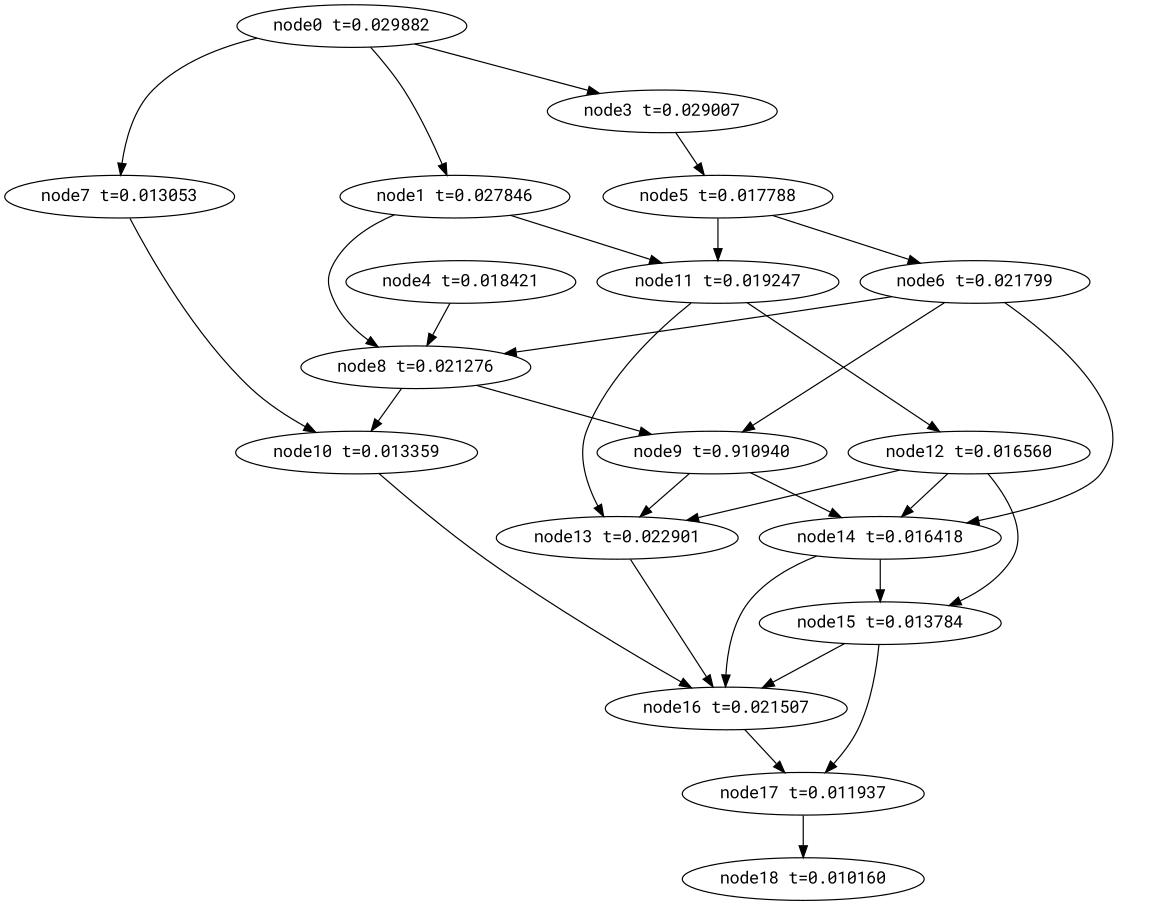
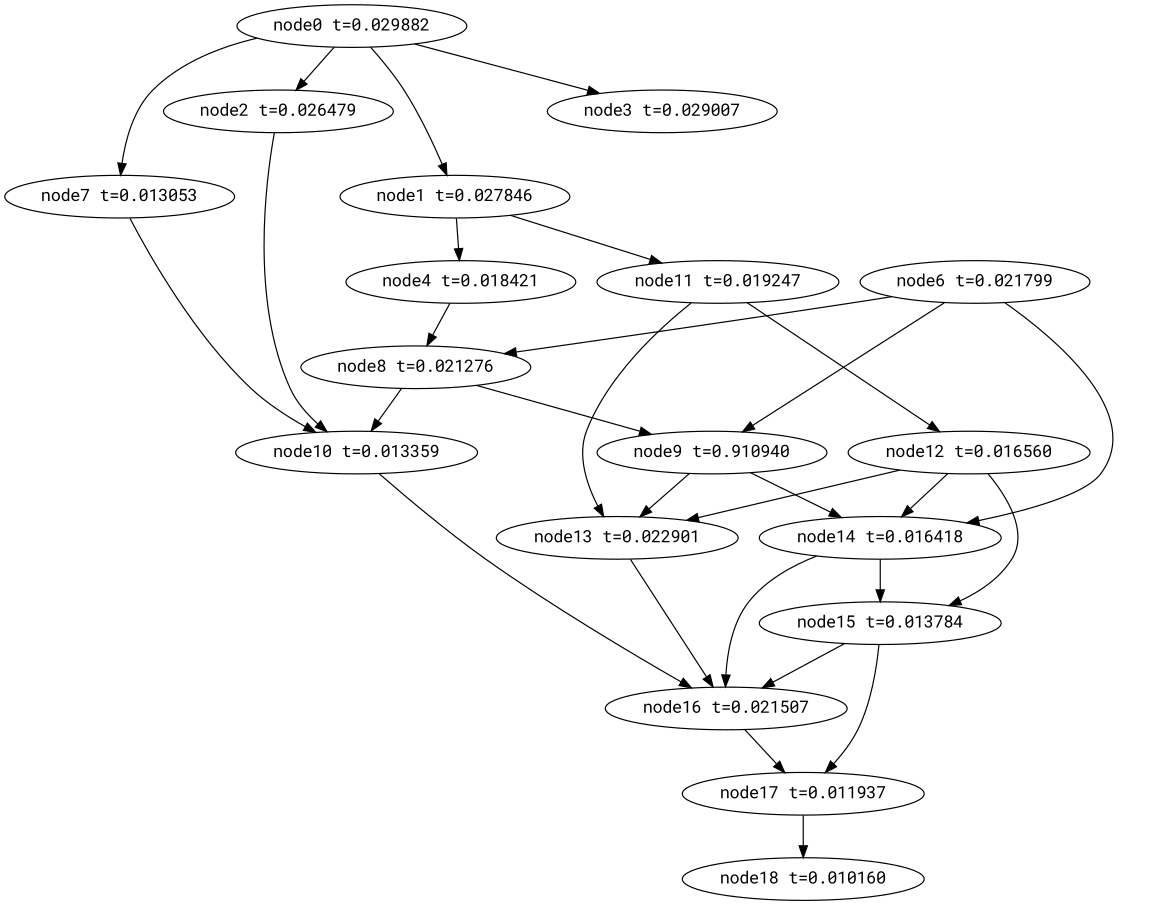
none -> (278, 111)
(718, 197) -> none
(331, 269) -> (457, 234)
